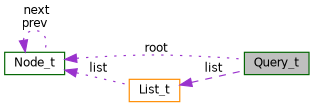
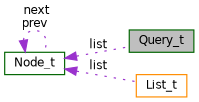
(155, 49) -> (97, 45)
(218, 76) -> none
